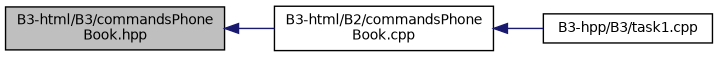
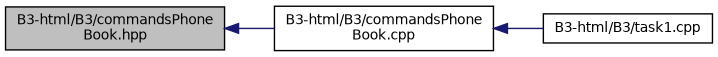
(384, 28) -> (384, 28)
(628, 28) -> (628, 28)
